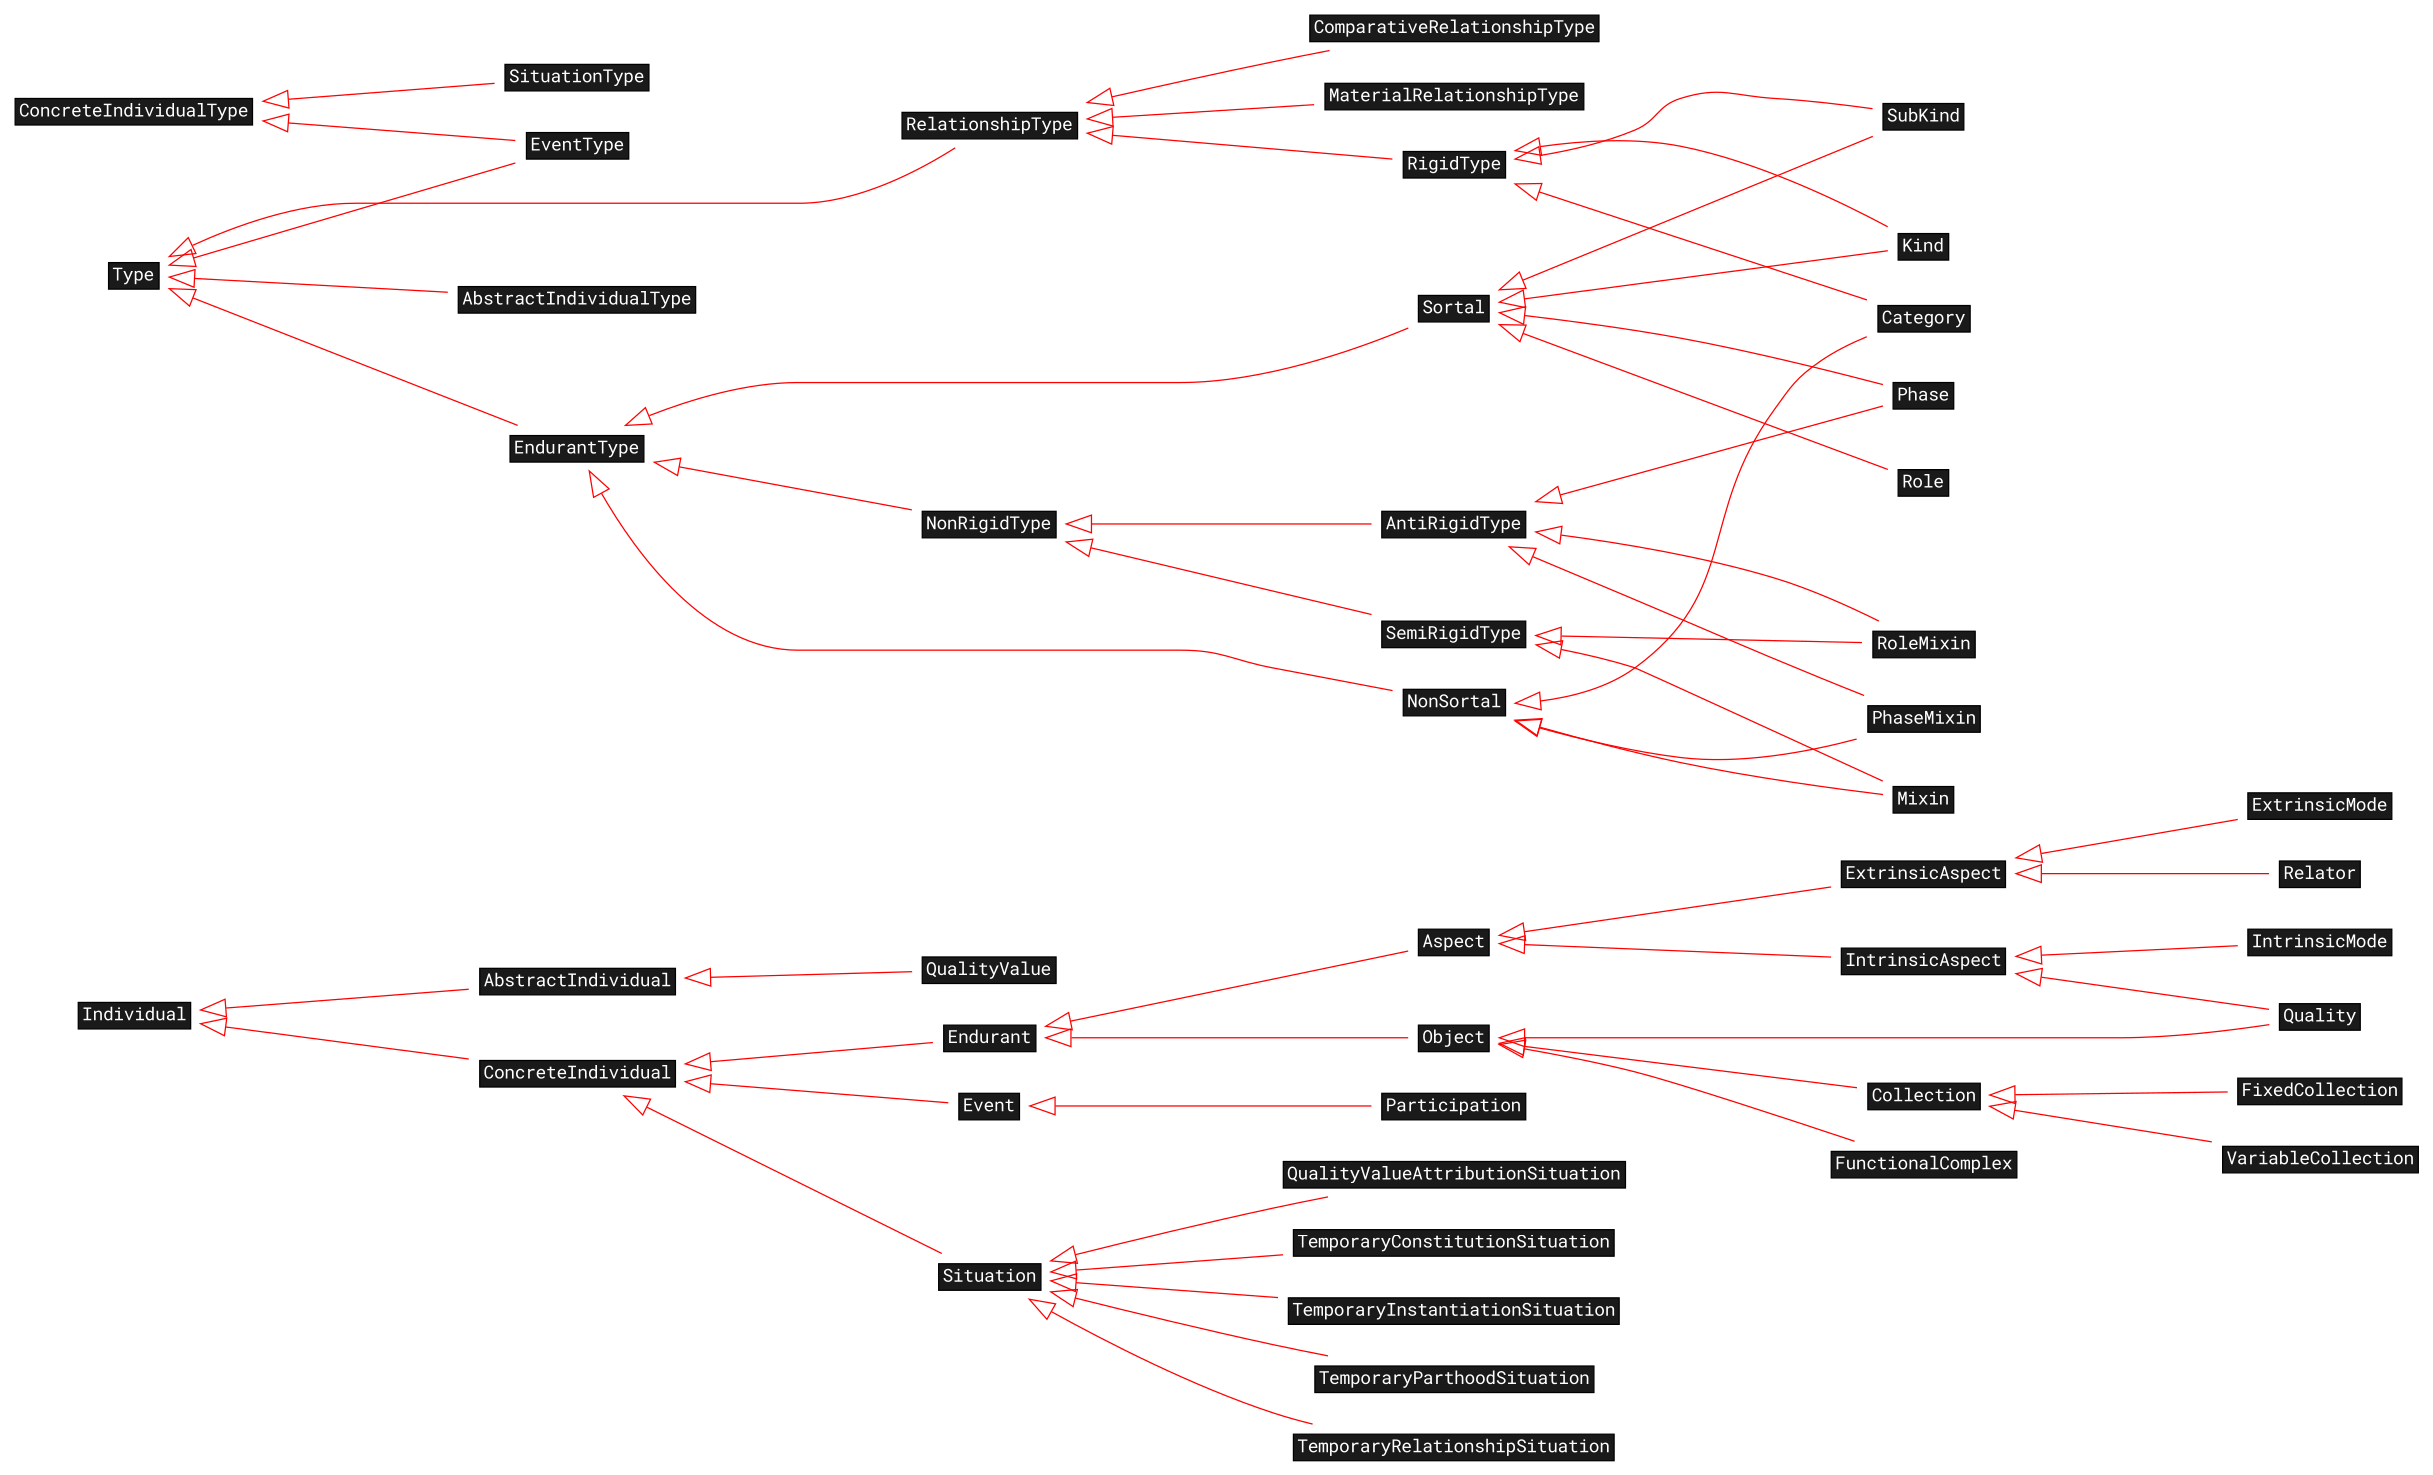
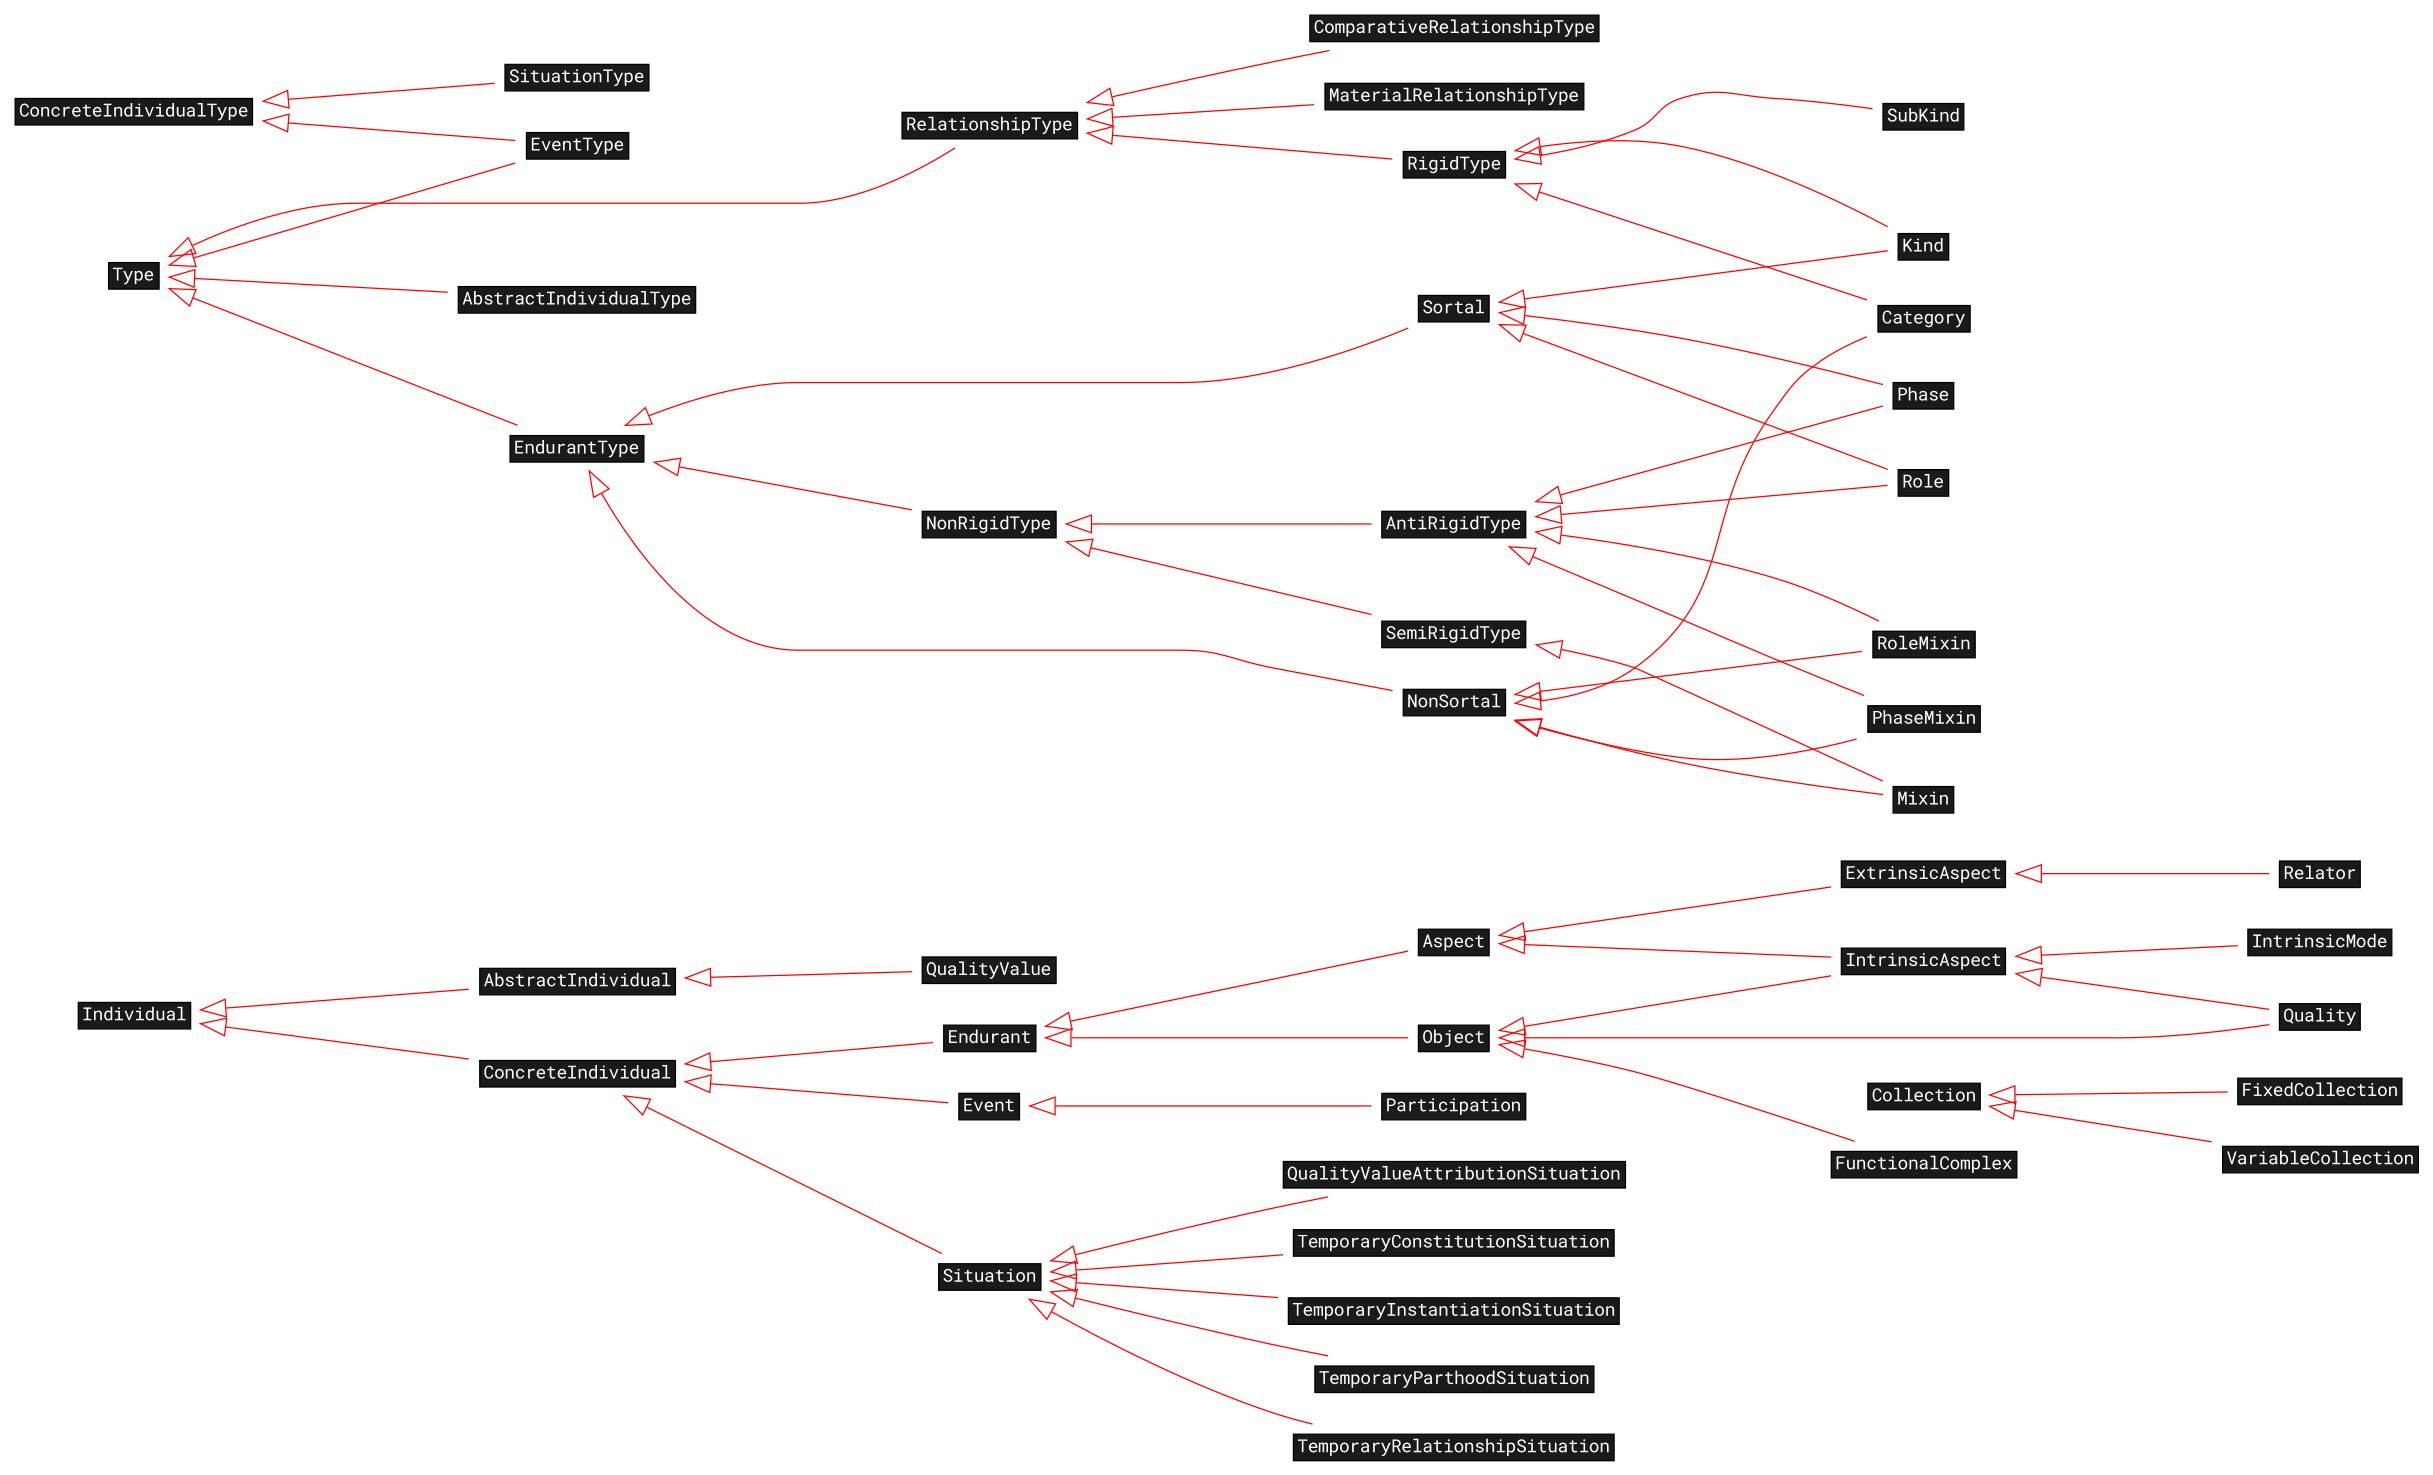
(1698, 208) -> none
none -> (1716, 501)
(1704, 639) -> (1701, 671)
(2320, 805) -> none
(1691, 1067) -> (1678, 1001)
